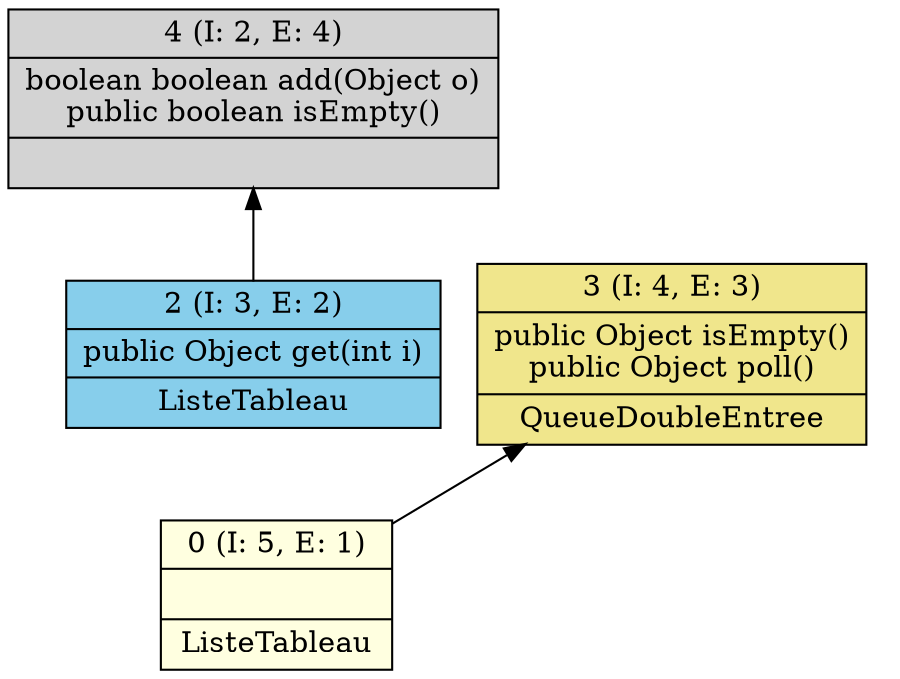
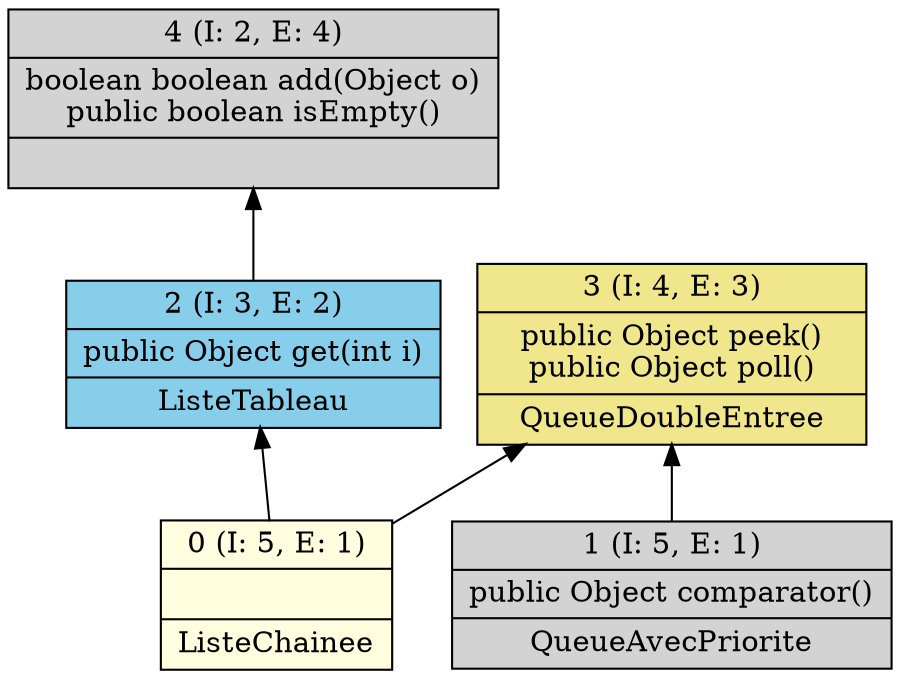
(672, 336) -> (672, 336)
none -> (266, 485)
none -> (672, 595)
(277, 643) -> (277, 643)
